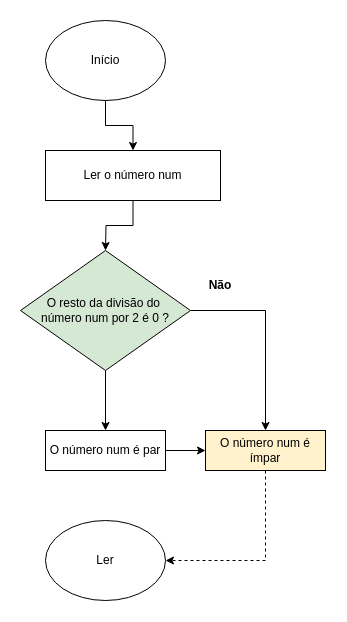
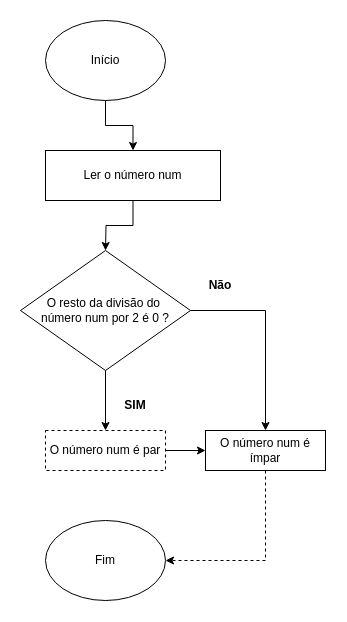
(106, 311) -> (106, 311)
none -> (136, 406)
(106, 451) -> (106, 451)
(266, 451) -> (266, 451)
(106, 561) -> (106, 561)
